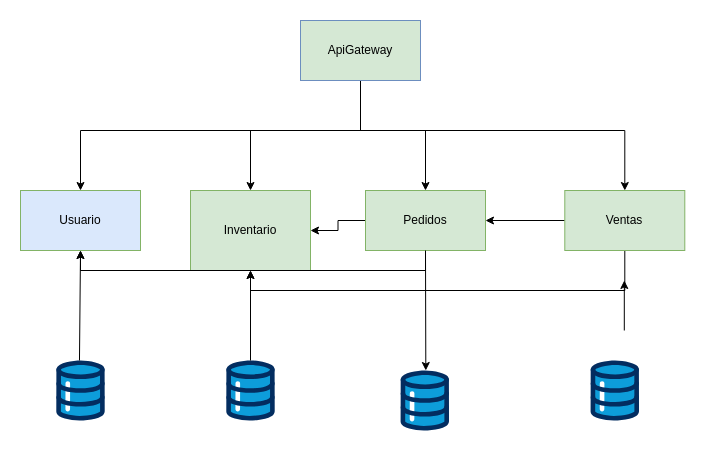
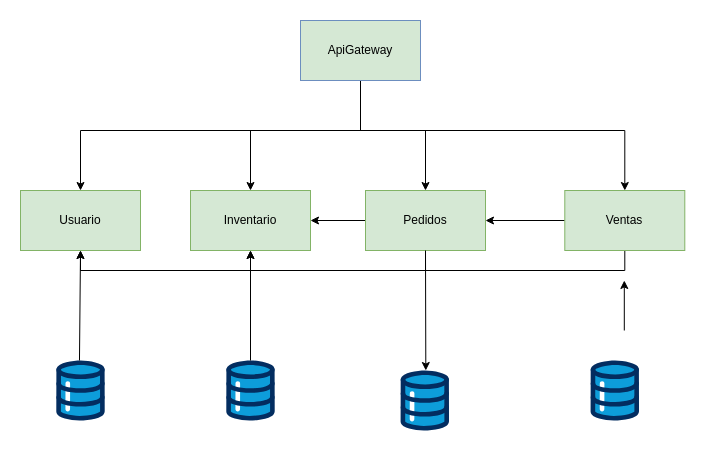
(81, 221) -> (81, 221)
(251, 231) -> (251, 221)
